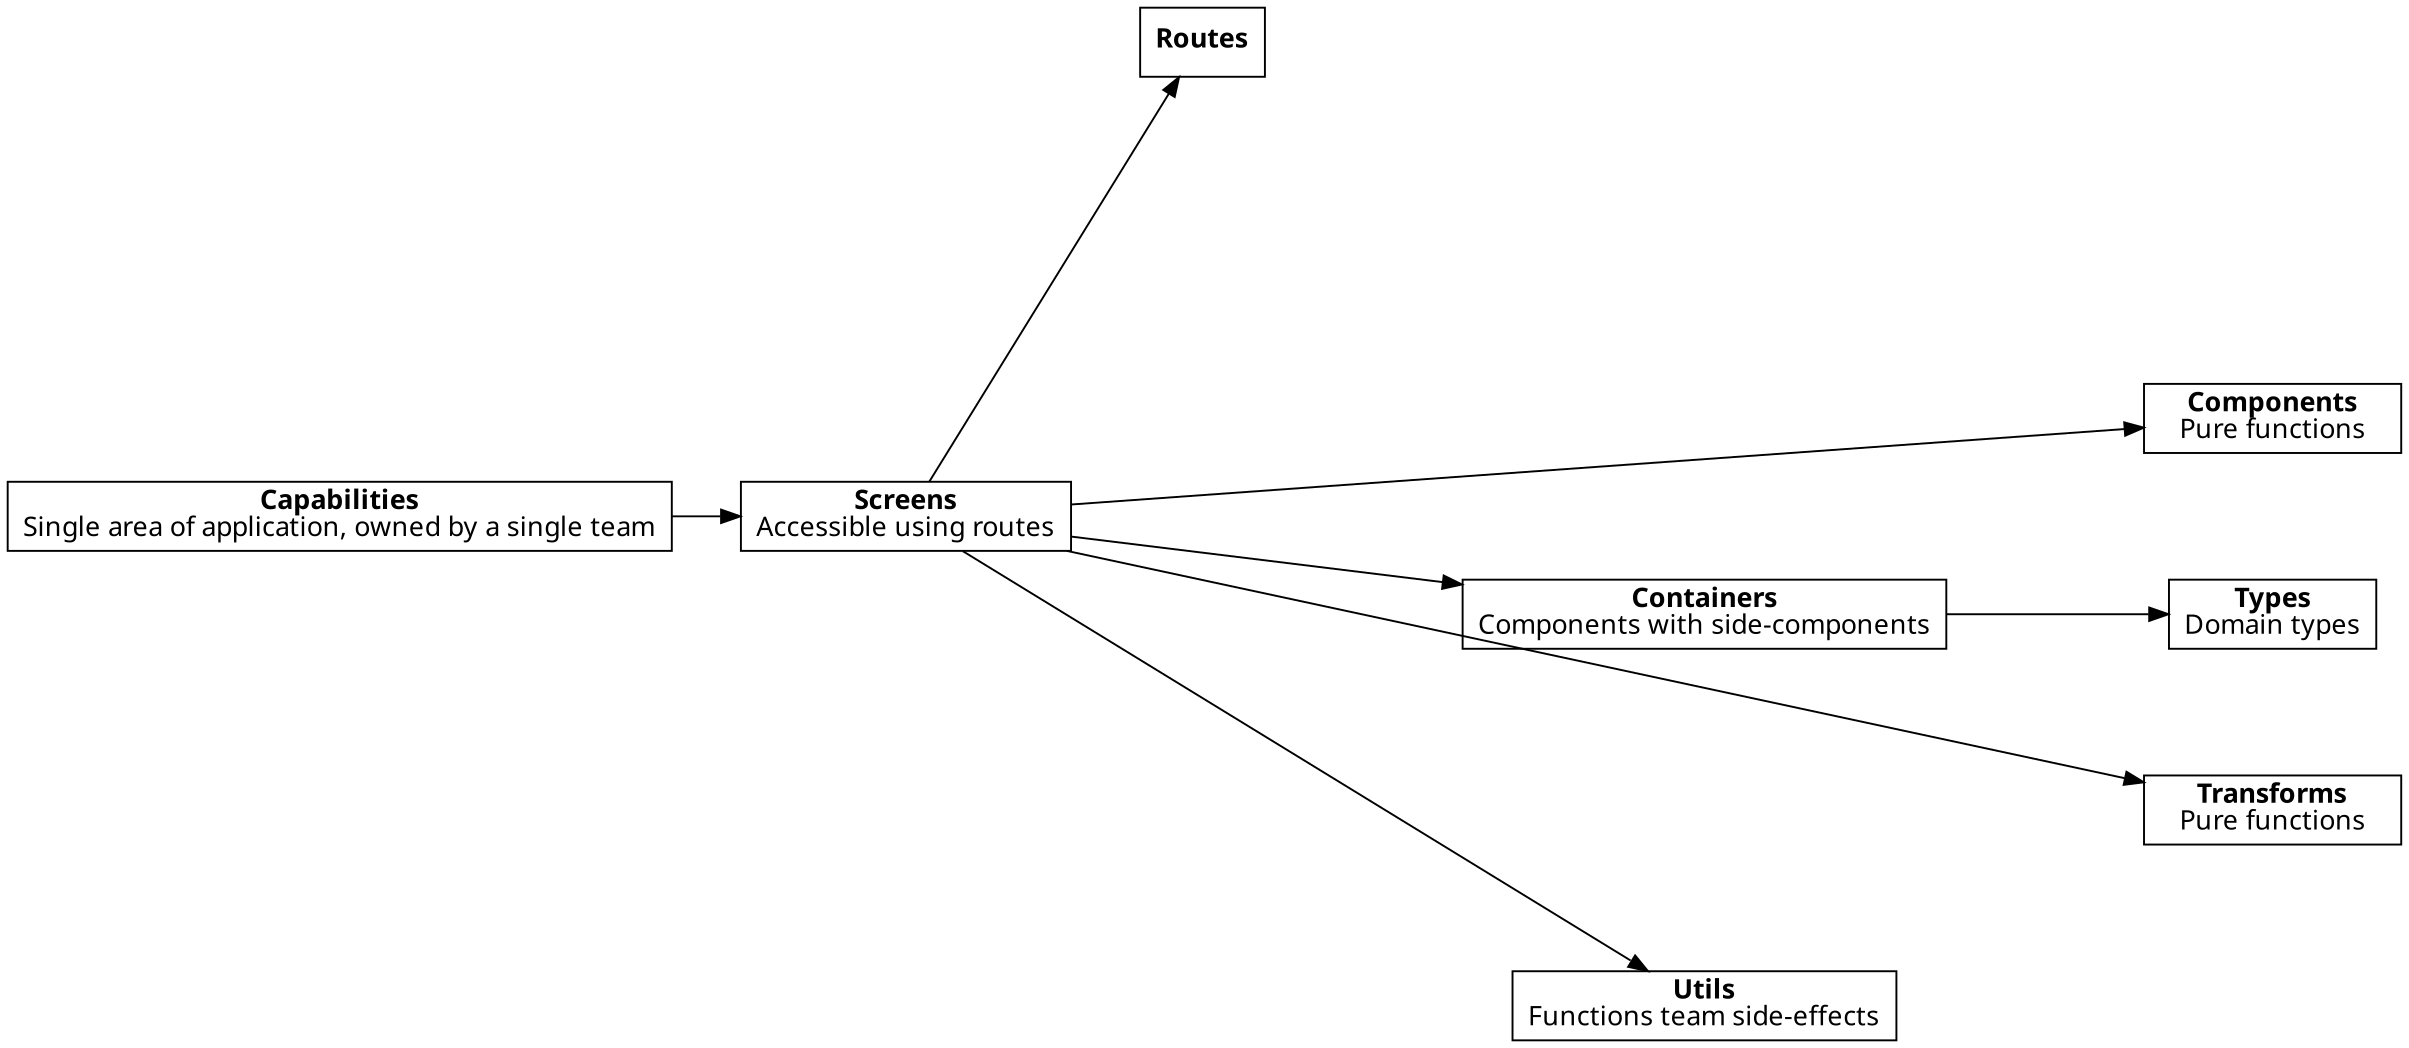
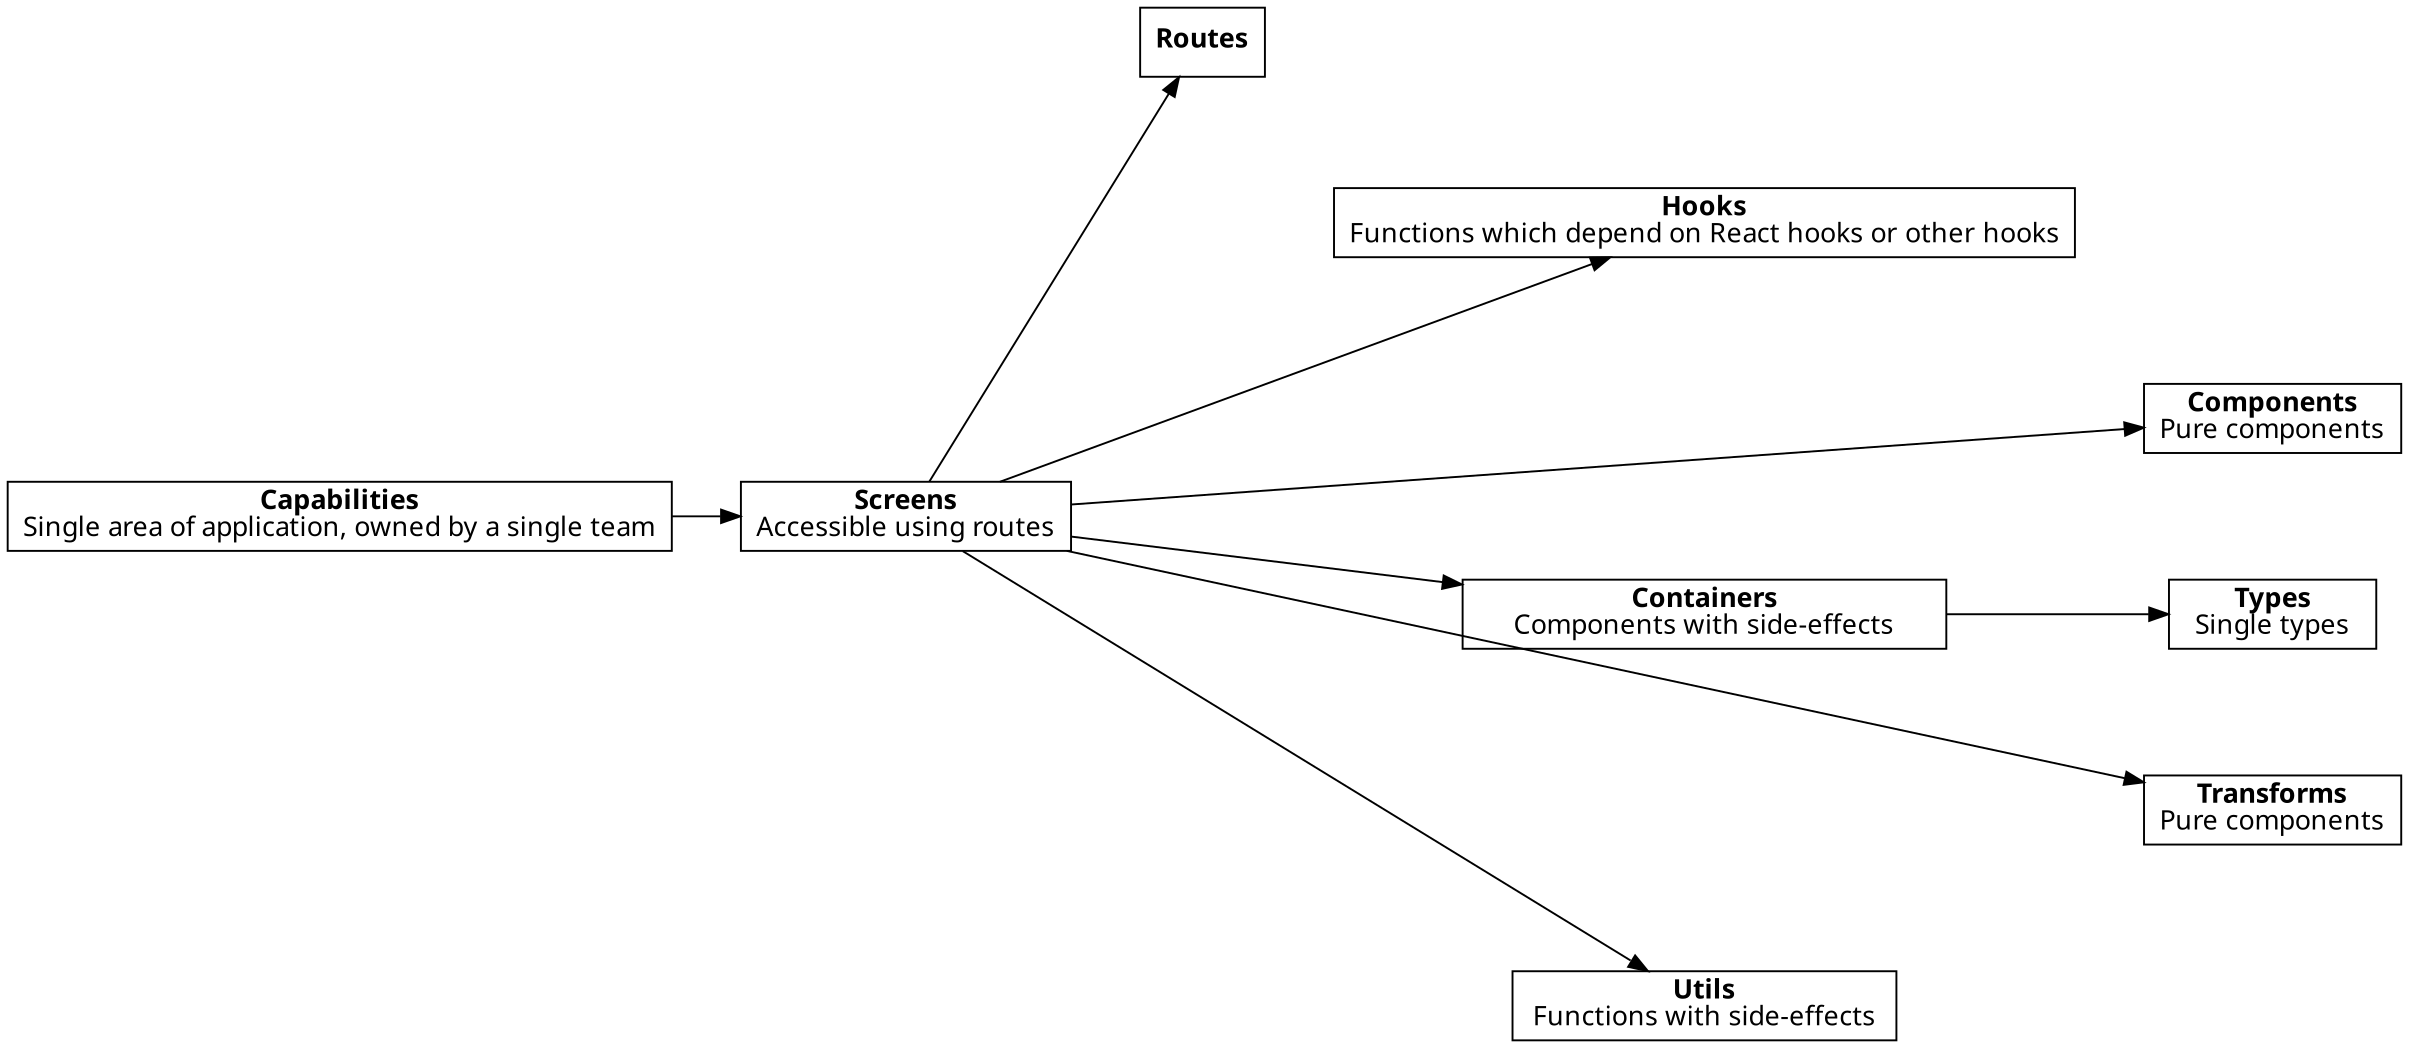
none -> (1704, 223)
(2273, 430) -> (2273, 430)
(1704, 626) -> (1704, 626)
(2273, 626) -> (2273, 626)
(2273, 822) -> (2273, 822)
(1704, 1017) -> (1704, 1017)
